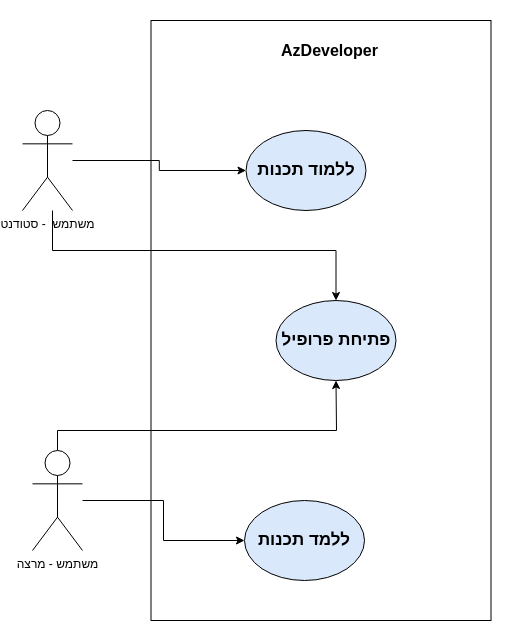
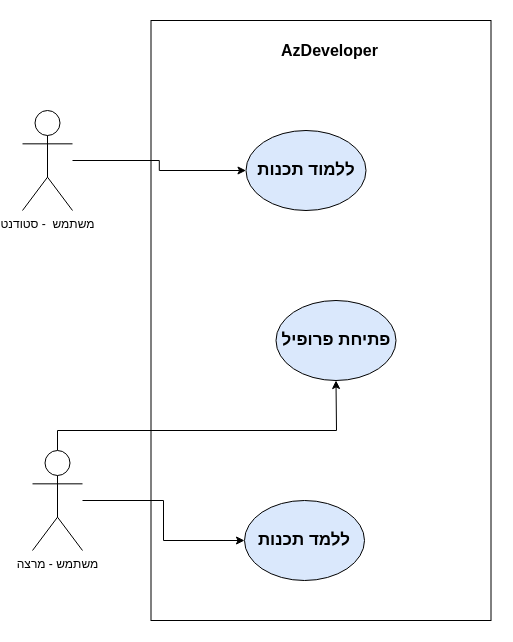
(196, 251) -> none
